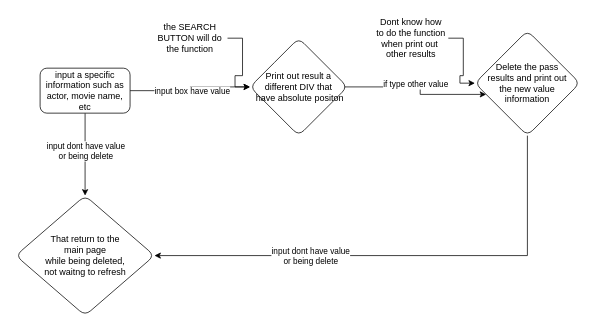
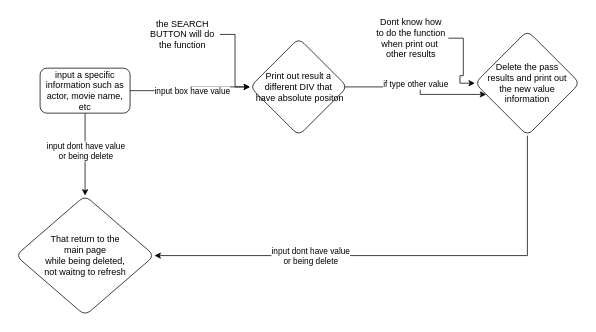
(190, 38) -> (183, 34)
